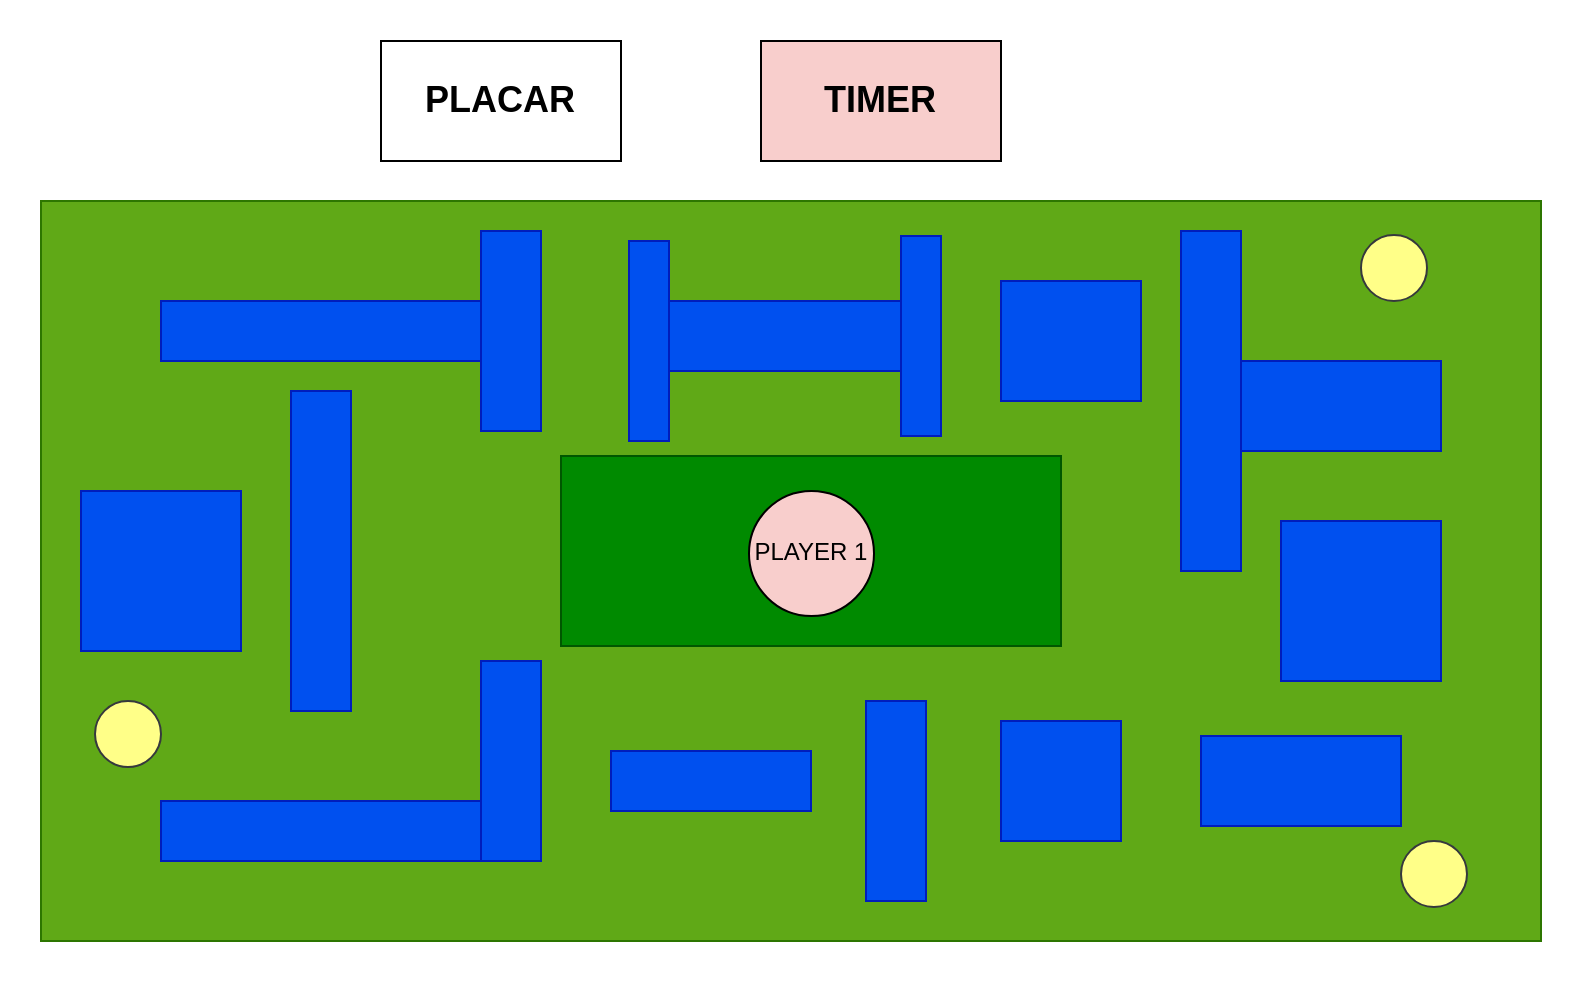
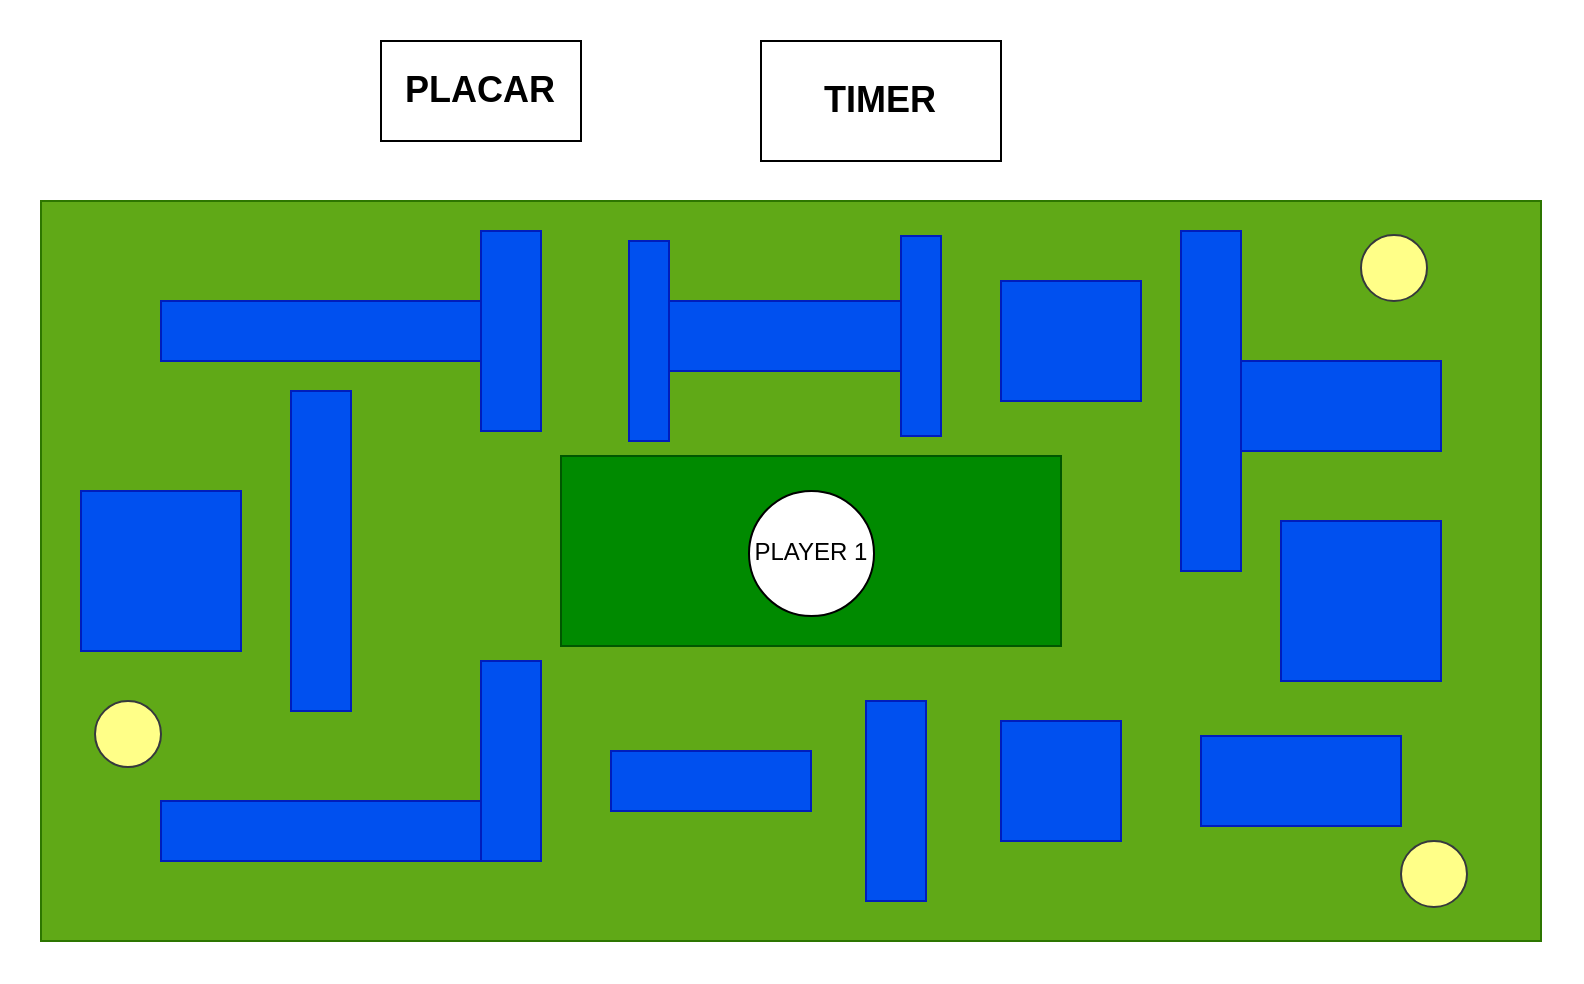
(501, 101) -> (481, 91)
(881, 101) -> (881, 101)
(812, 554) -> (812, 554)
